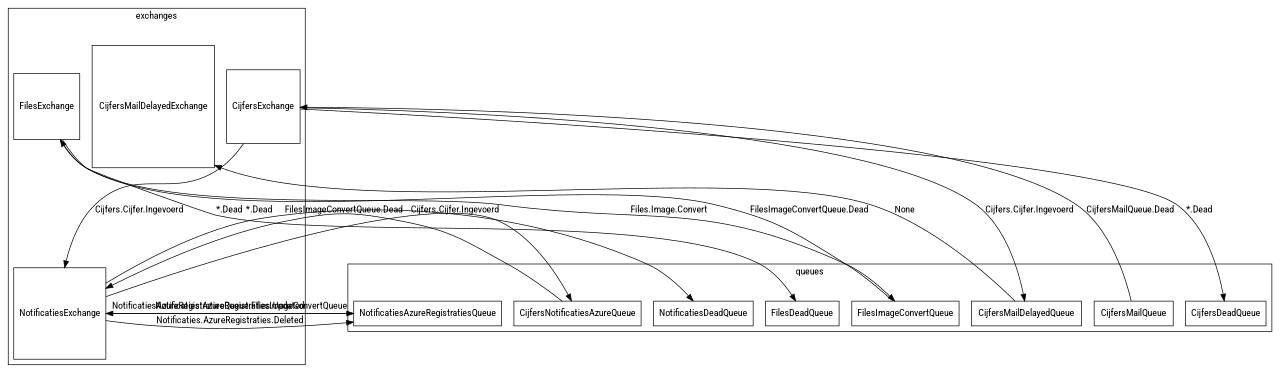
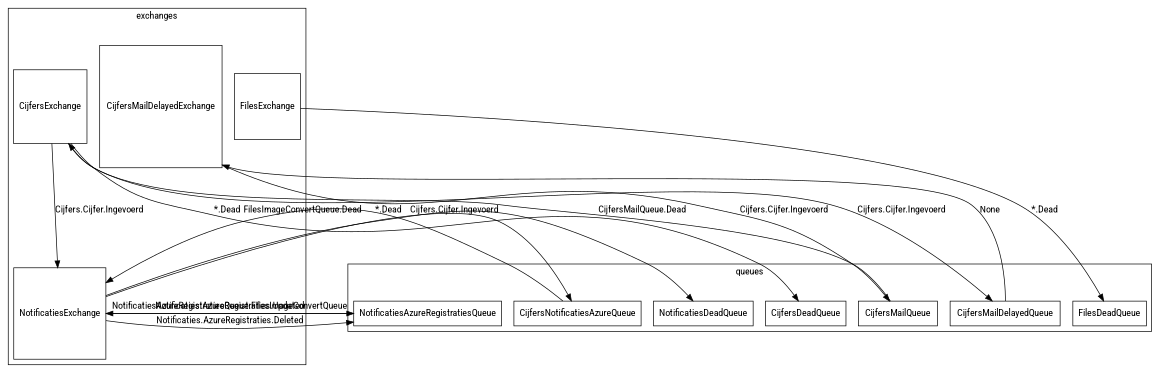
none -> (650, 198)
(905, 314) -> none
